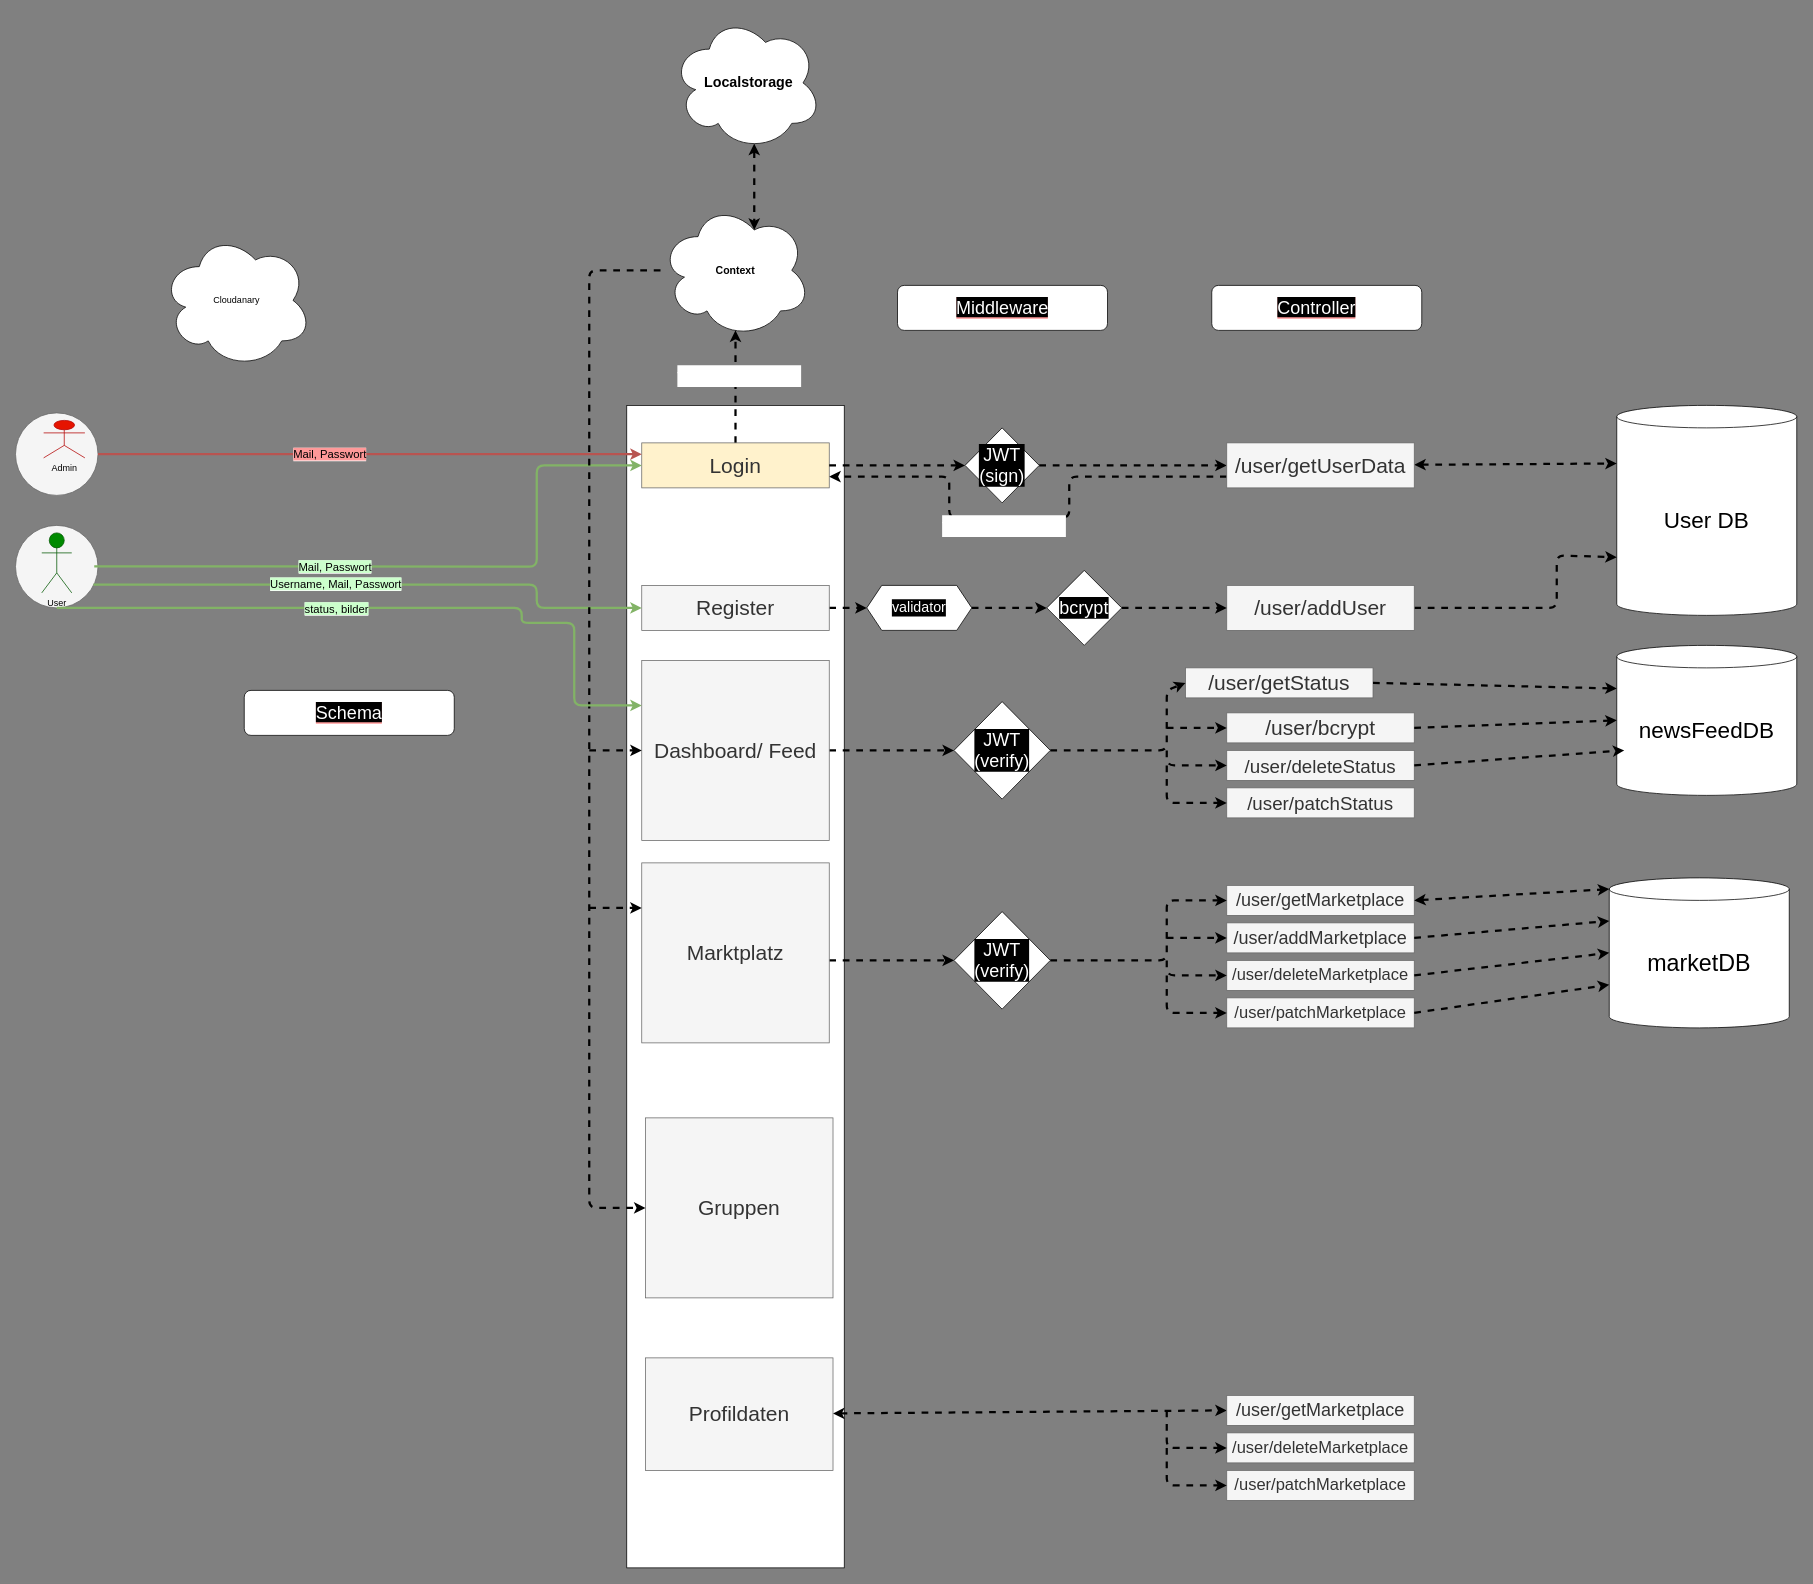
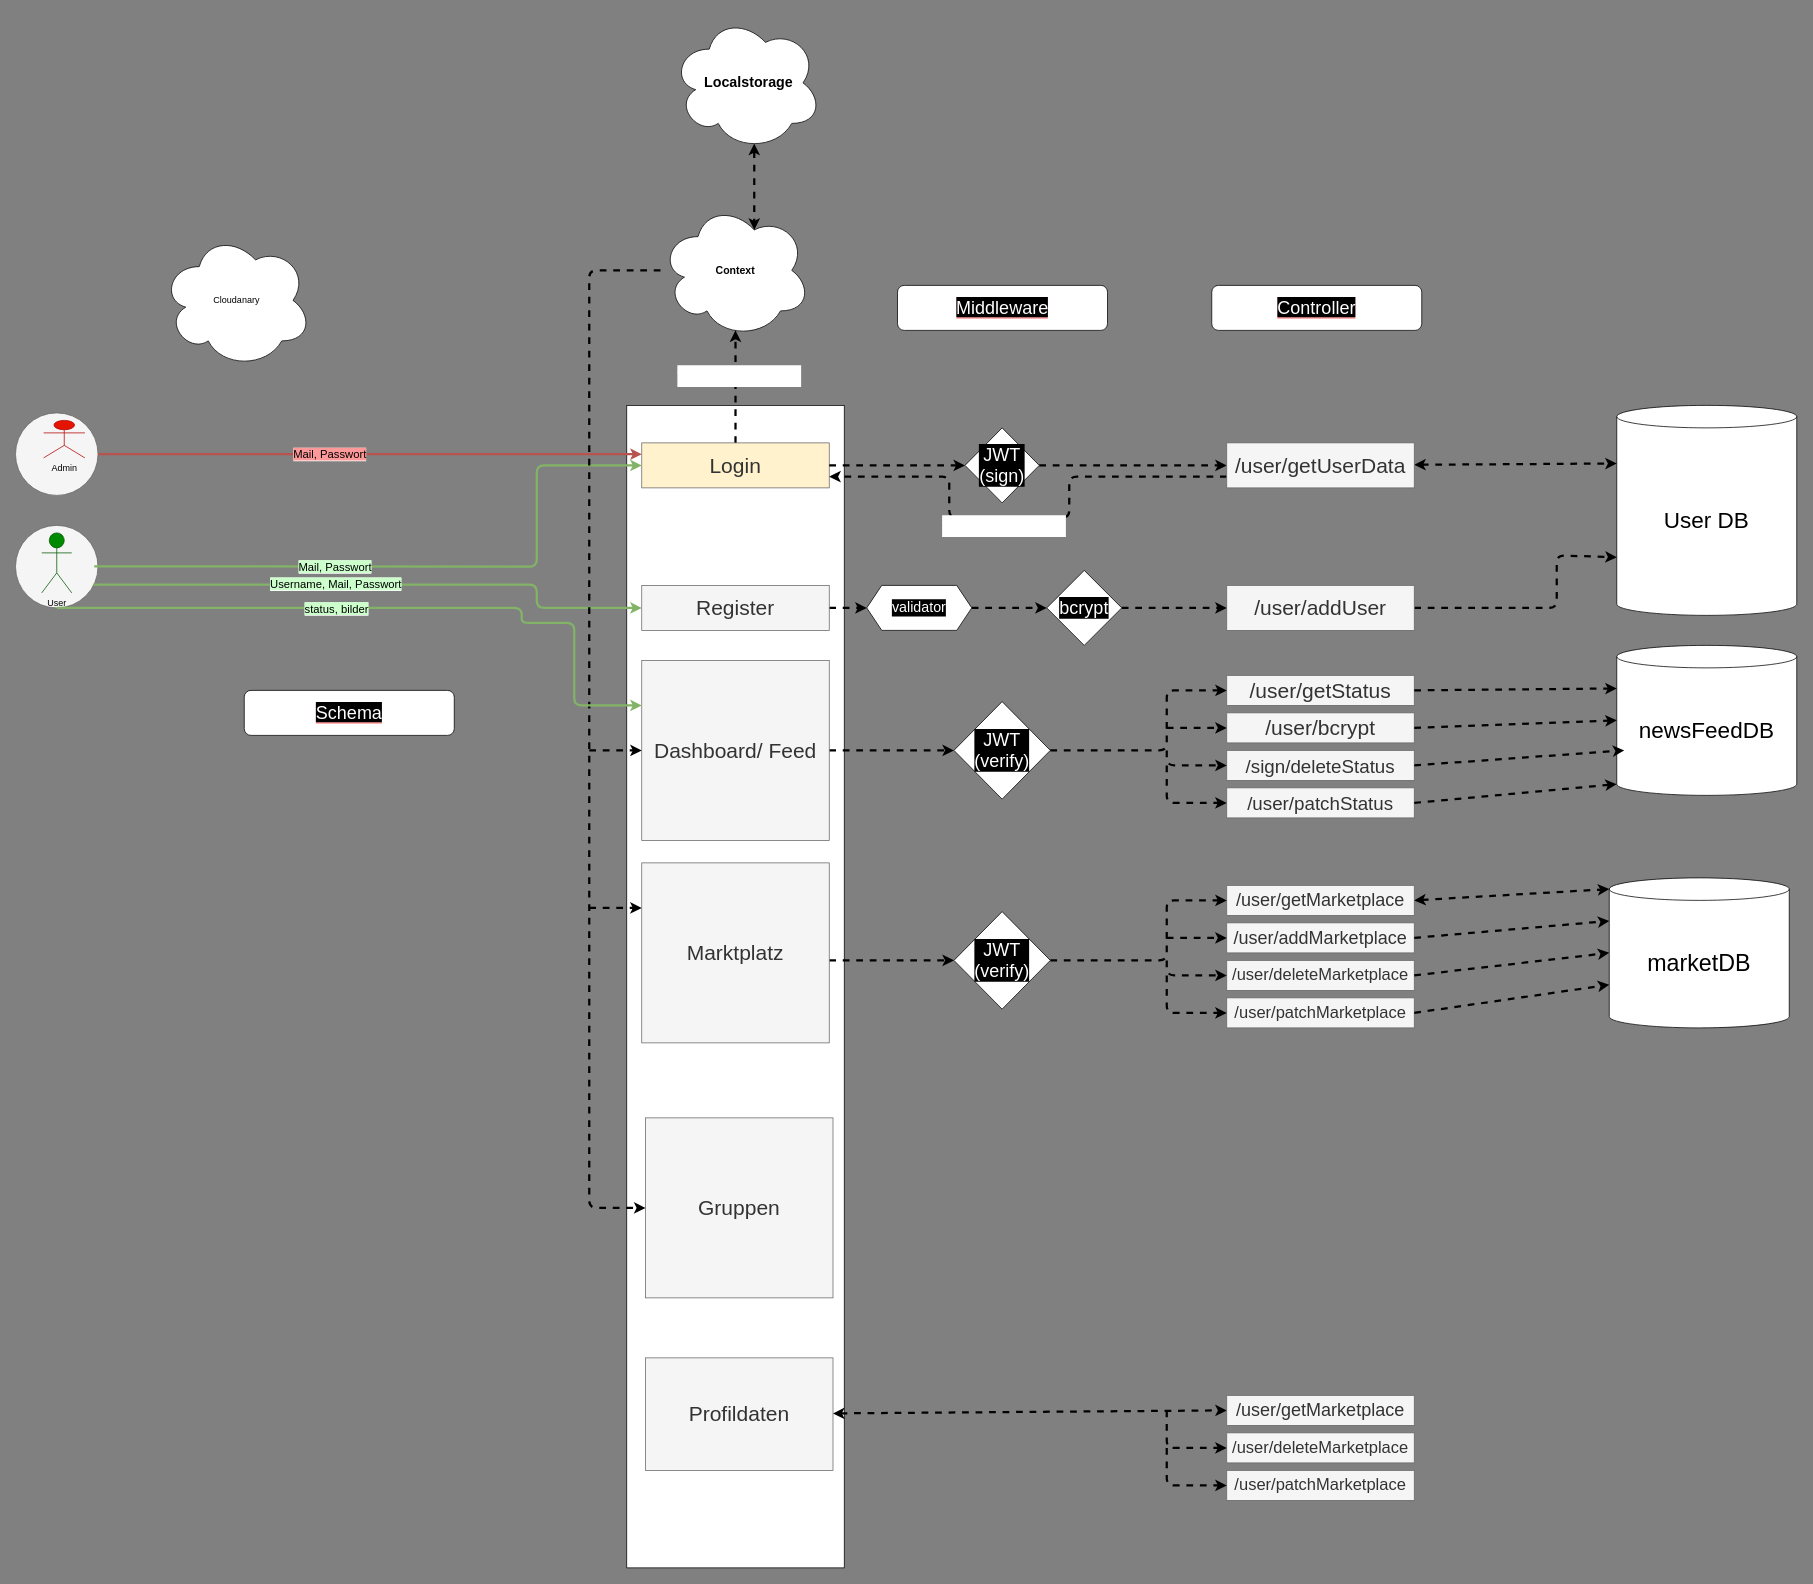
(1279, 683) -> (1320, 690)
(1320, 765) -> (1320, 765)
none -> (1511, 794)
